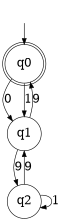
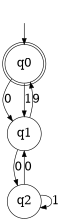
(18, 168) -> (18, 168)
(28, 168) -> (28, 168)
